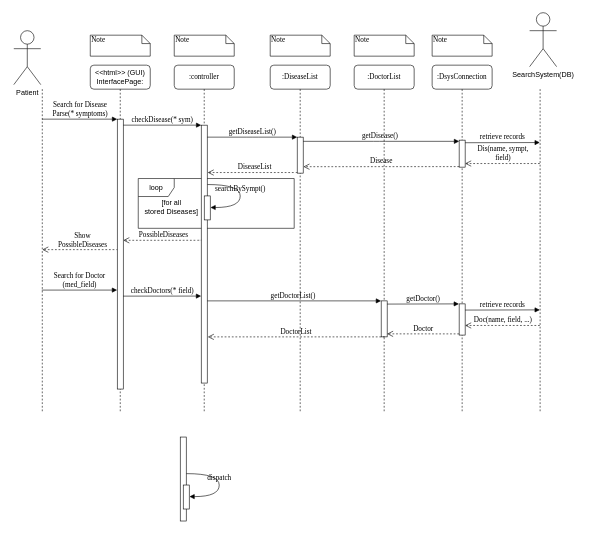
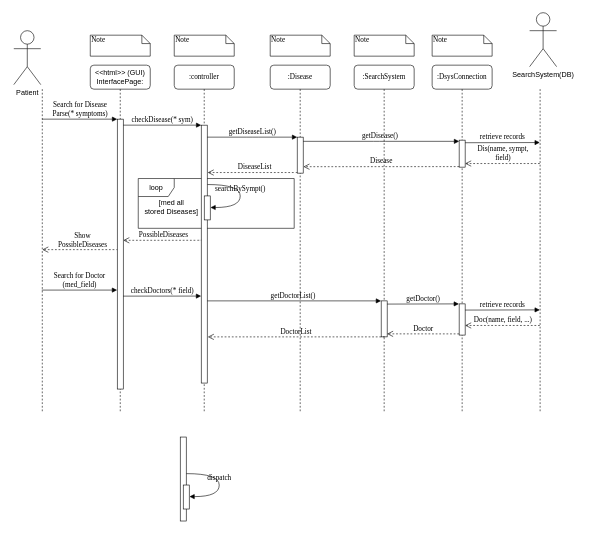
(300, 77) -> (300, 77)
(384, 77) -> (384, 77)
(172, 207) -> (172, 207)
